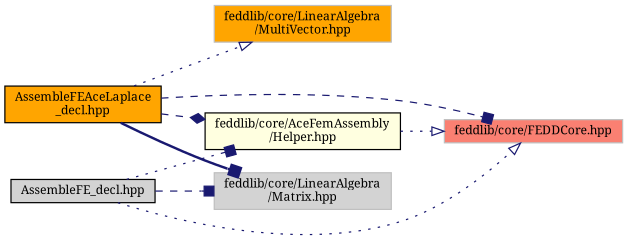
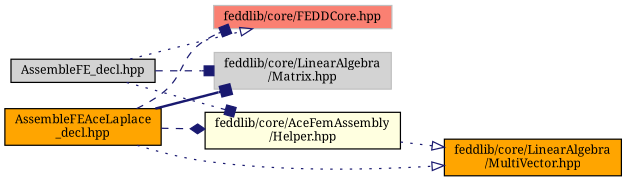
(303, 24) -> (533, 157)
(416, 131) -> (416, 144)
